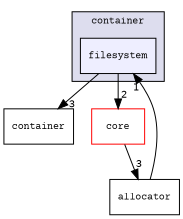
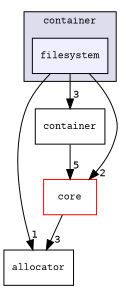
(157, 129) -> (18, 153)
none -> (70, 157)
